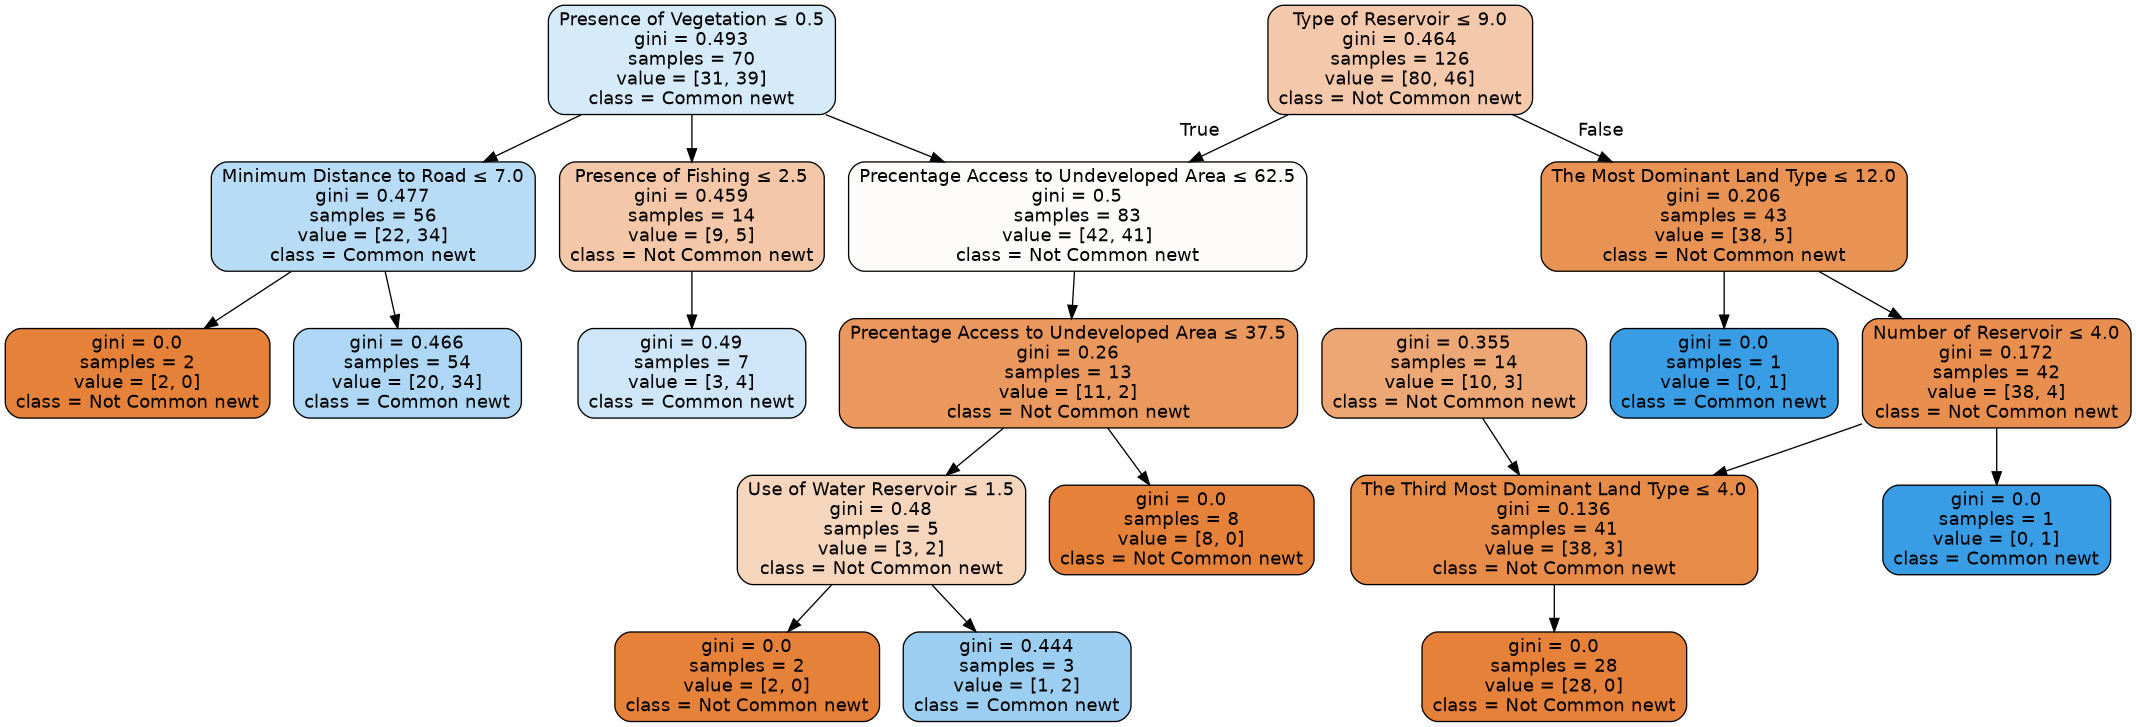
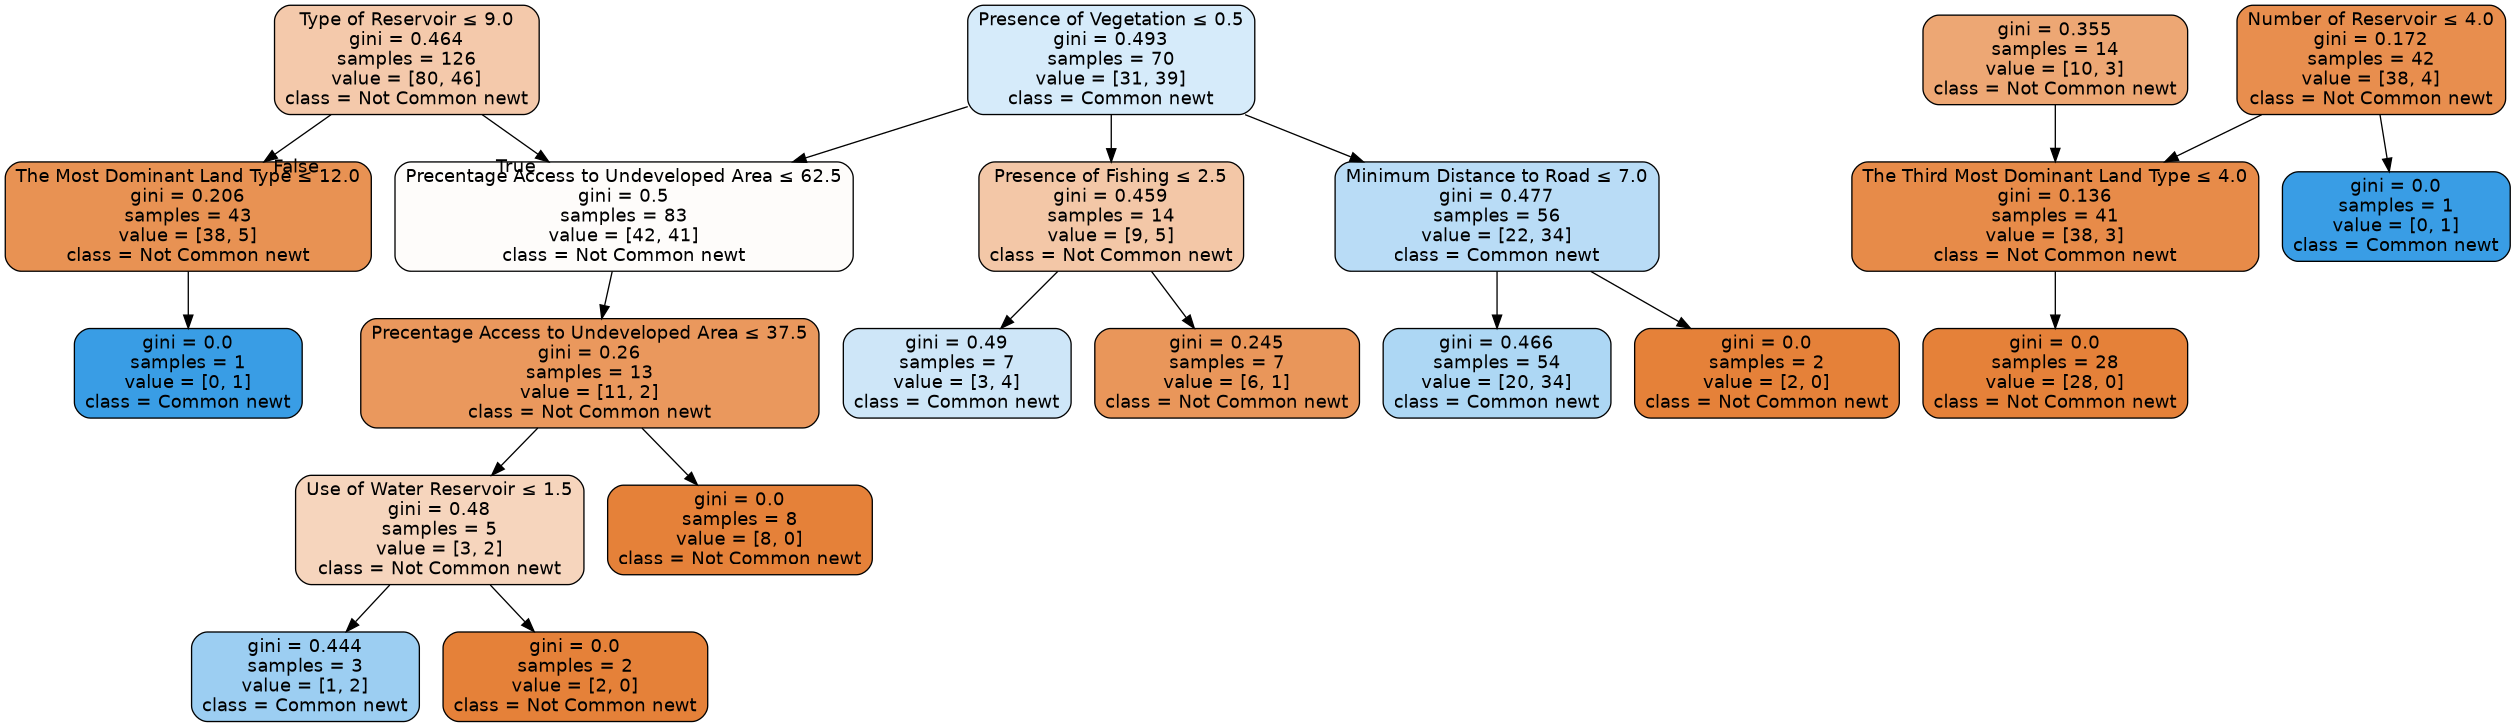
(1855, 292) -> none
none -> (1227, 373)
